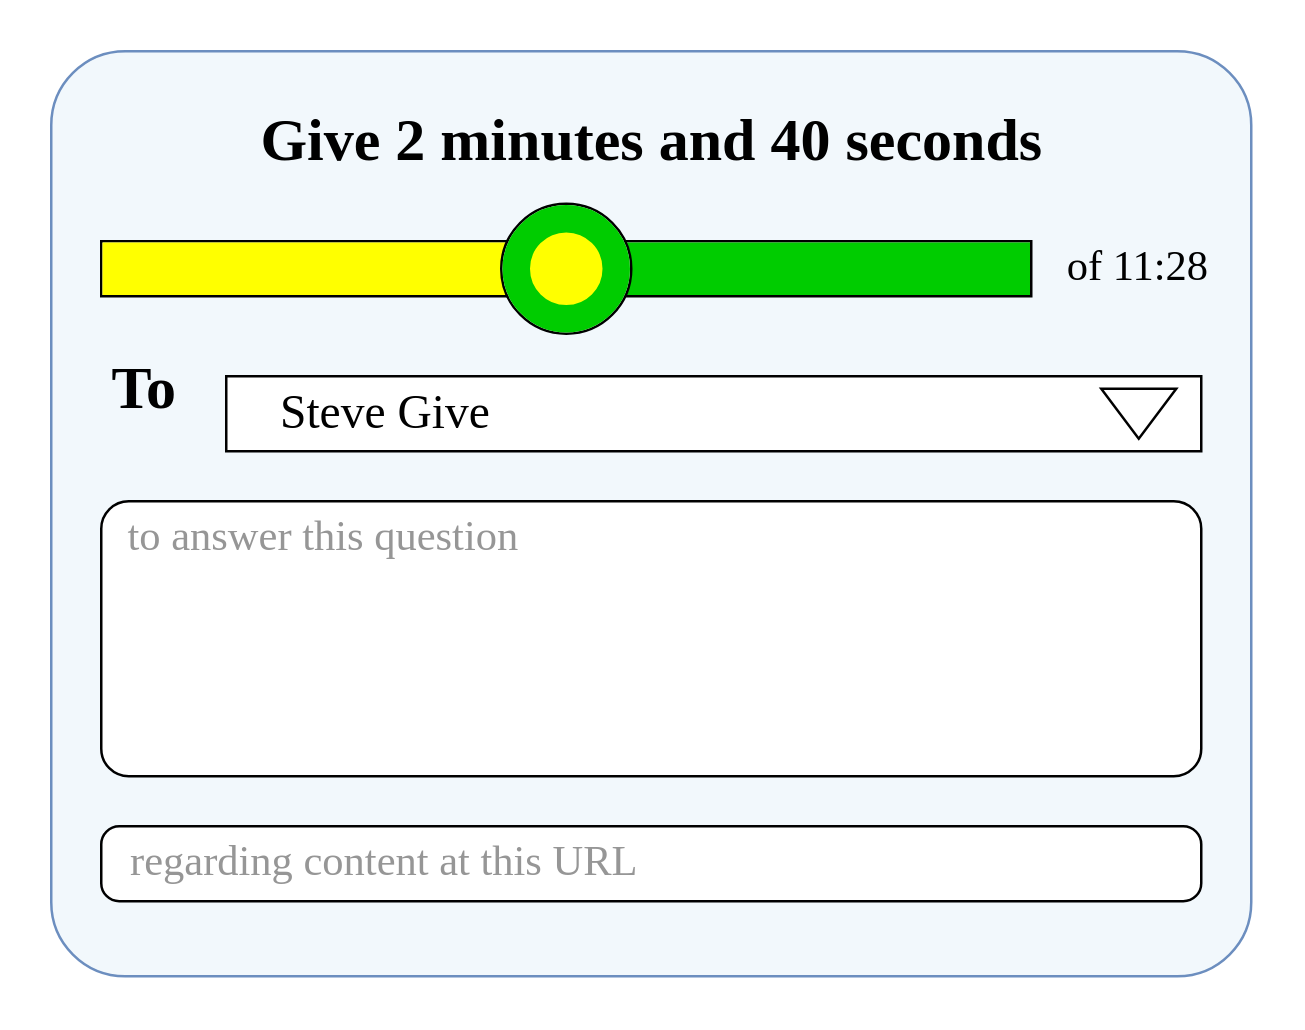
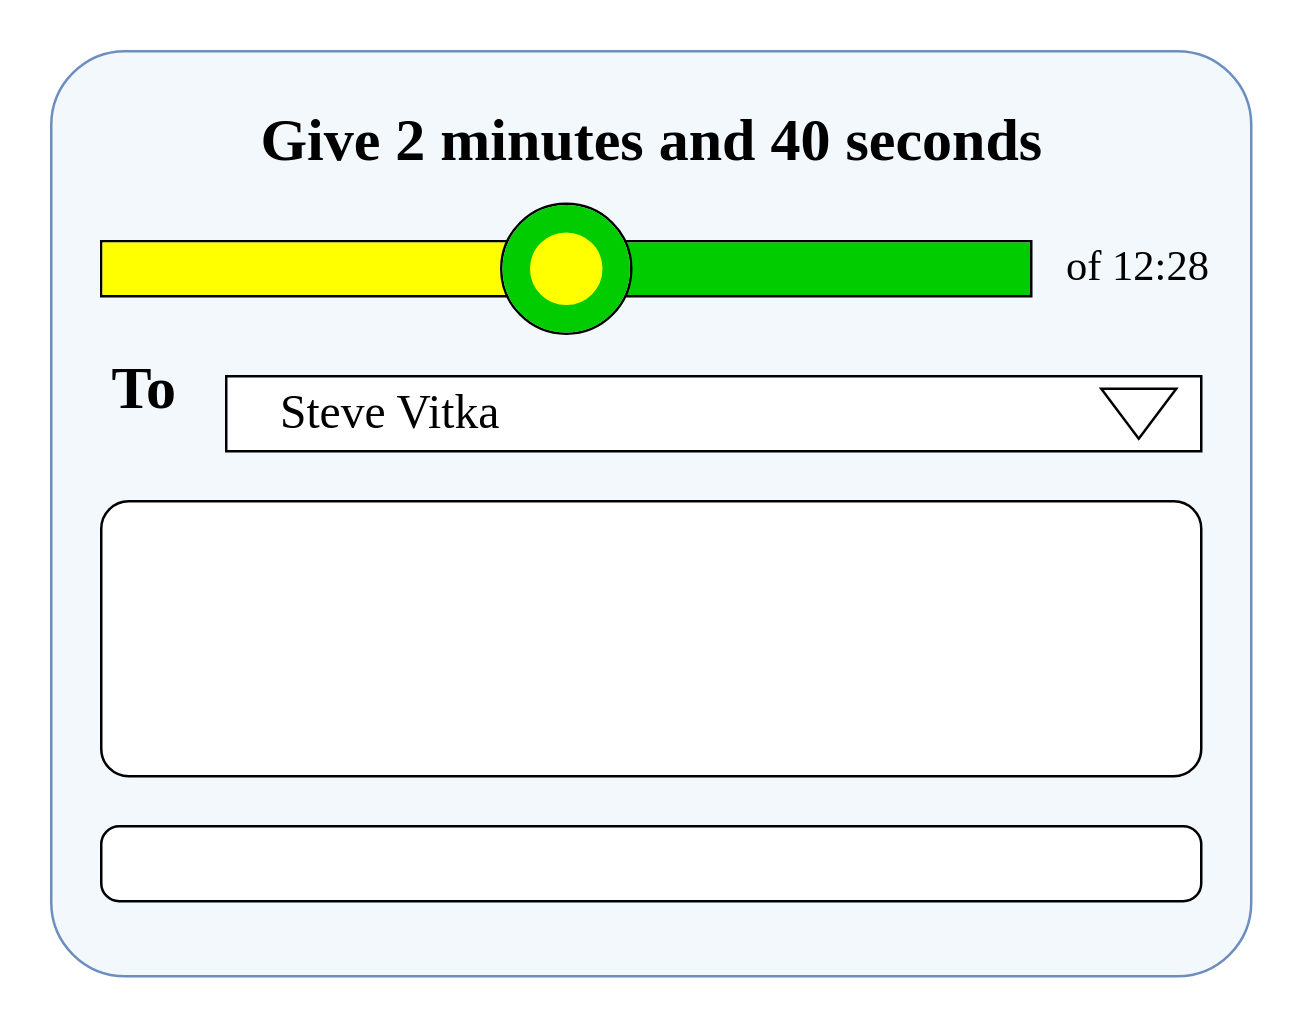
(1139, 269) -> (1139, 269)
(357, 414) -> (366, 414)
(475, 539) -> none
(651, 864) -> none
